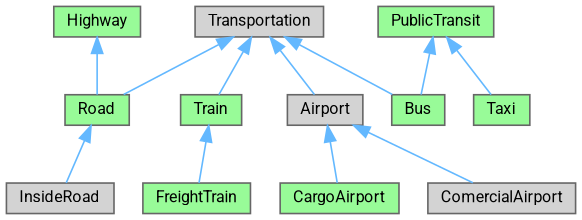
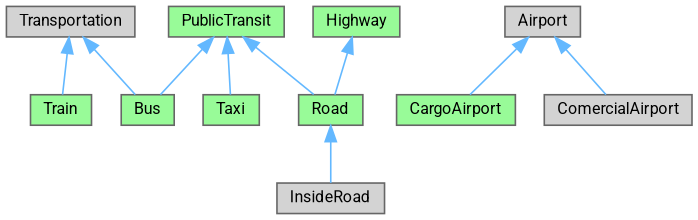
(171, 70) -> (285, 71)
(297, 72) -> none
(197, 198) -> none
